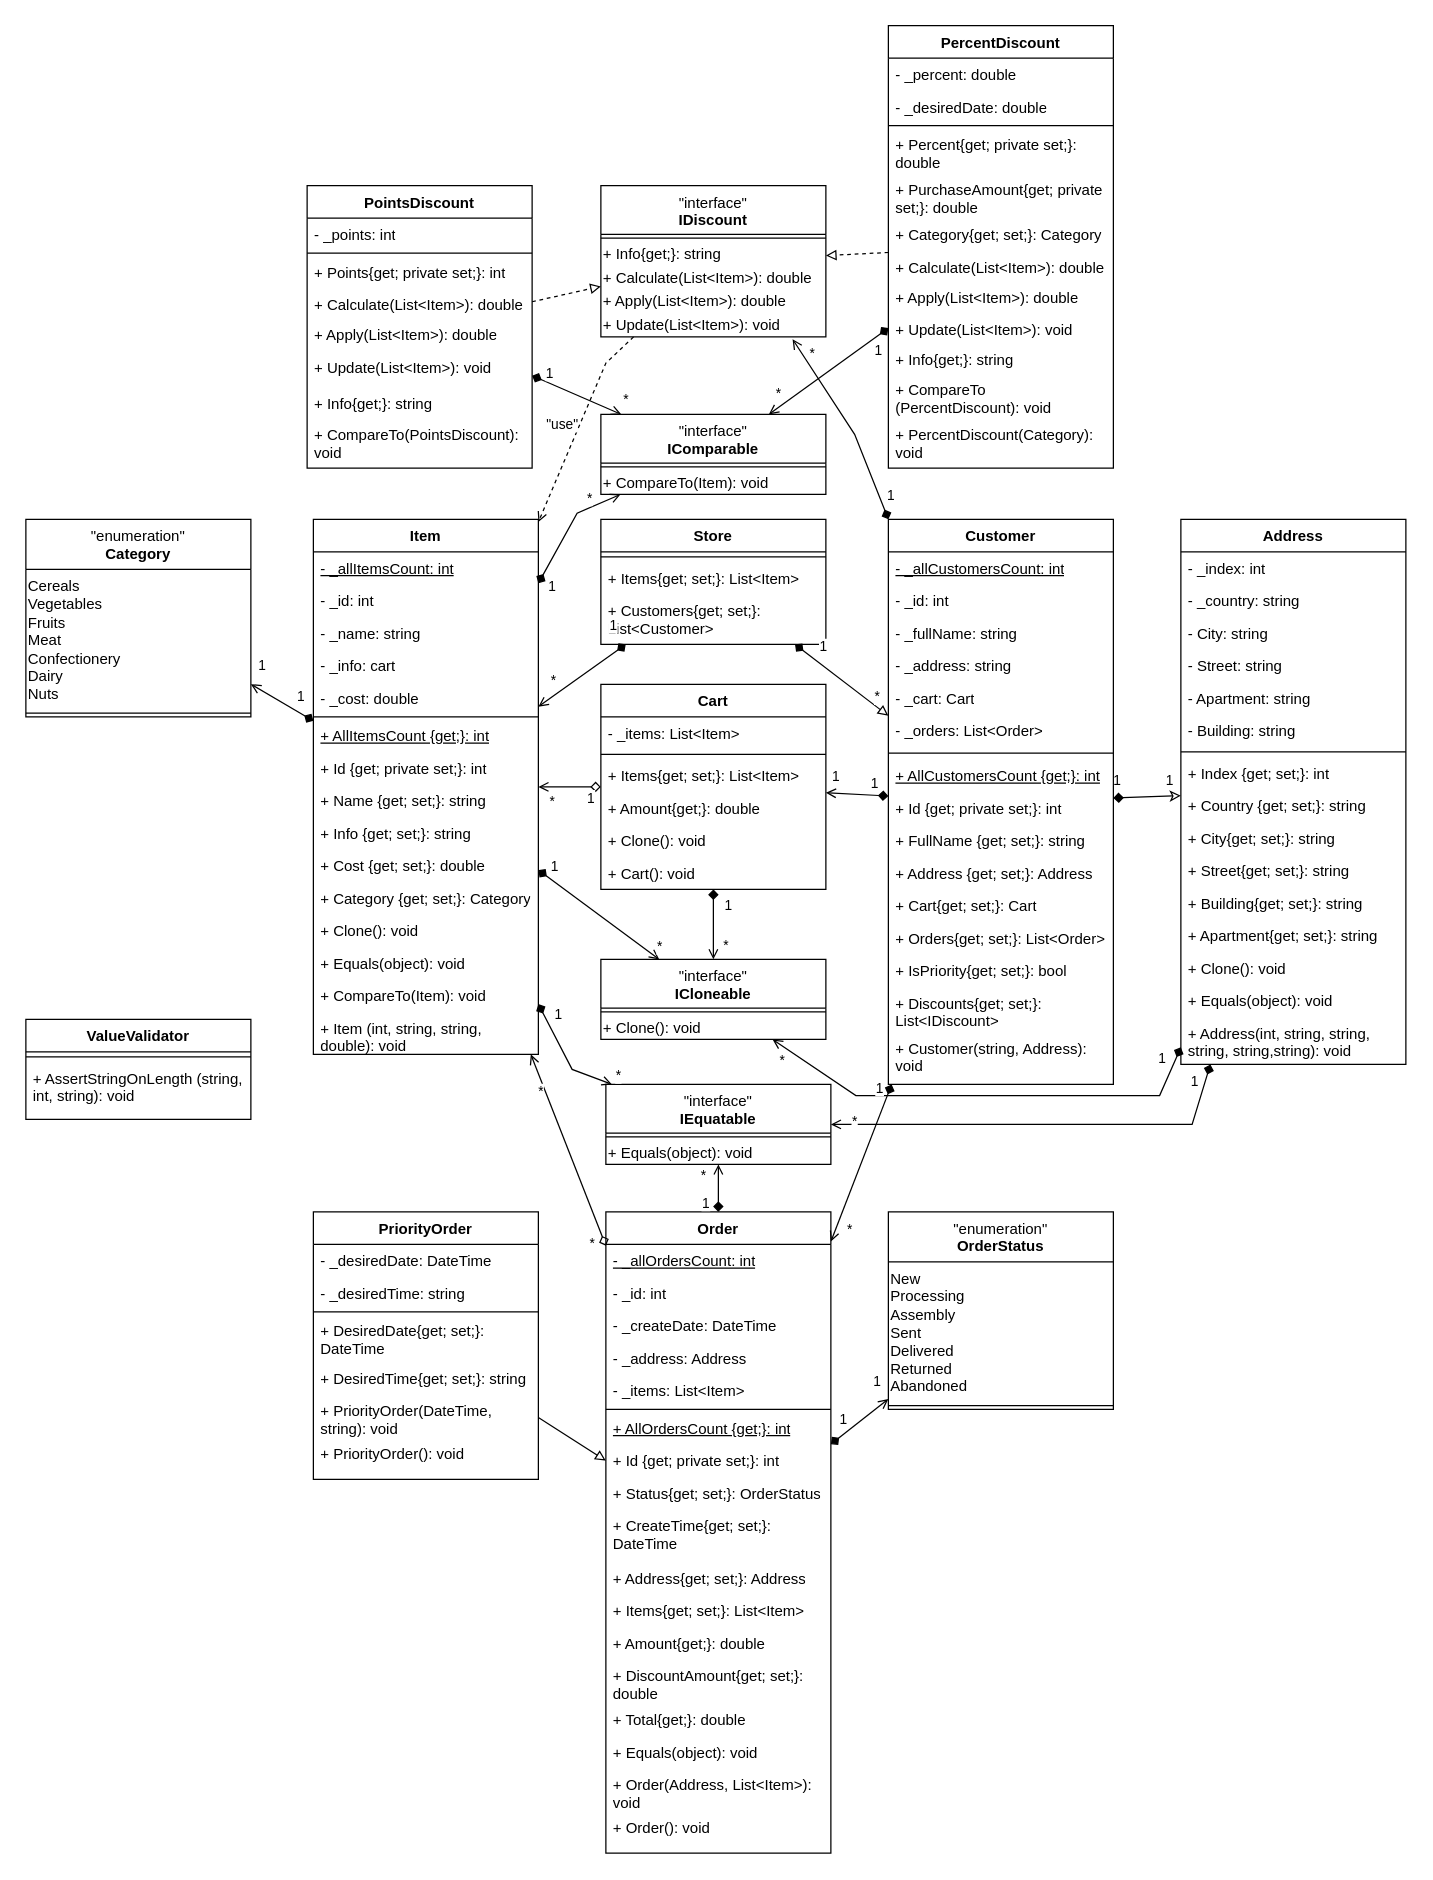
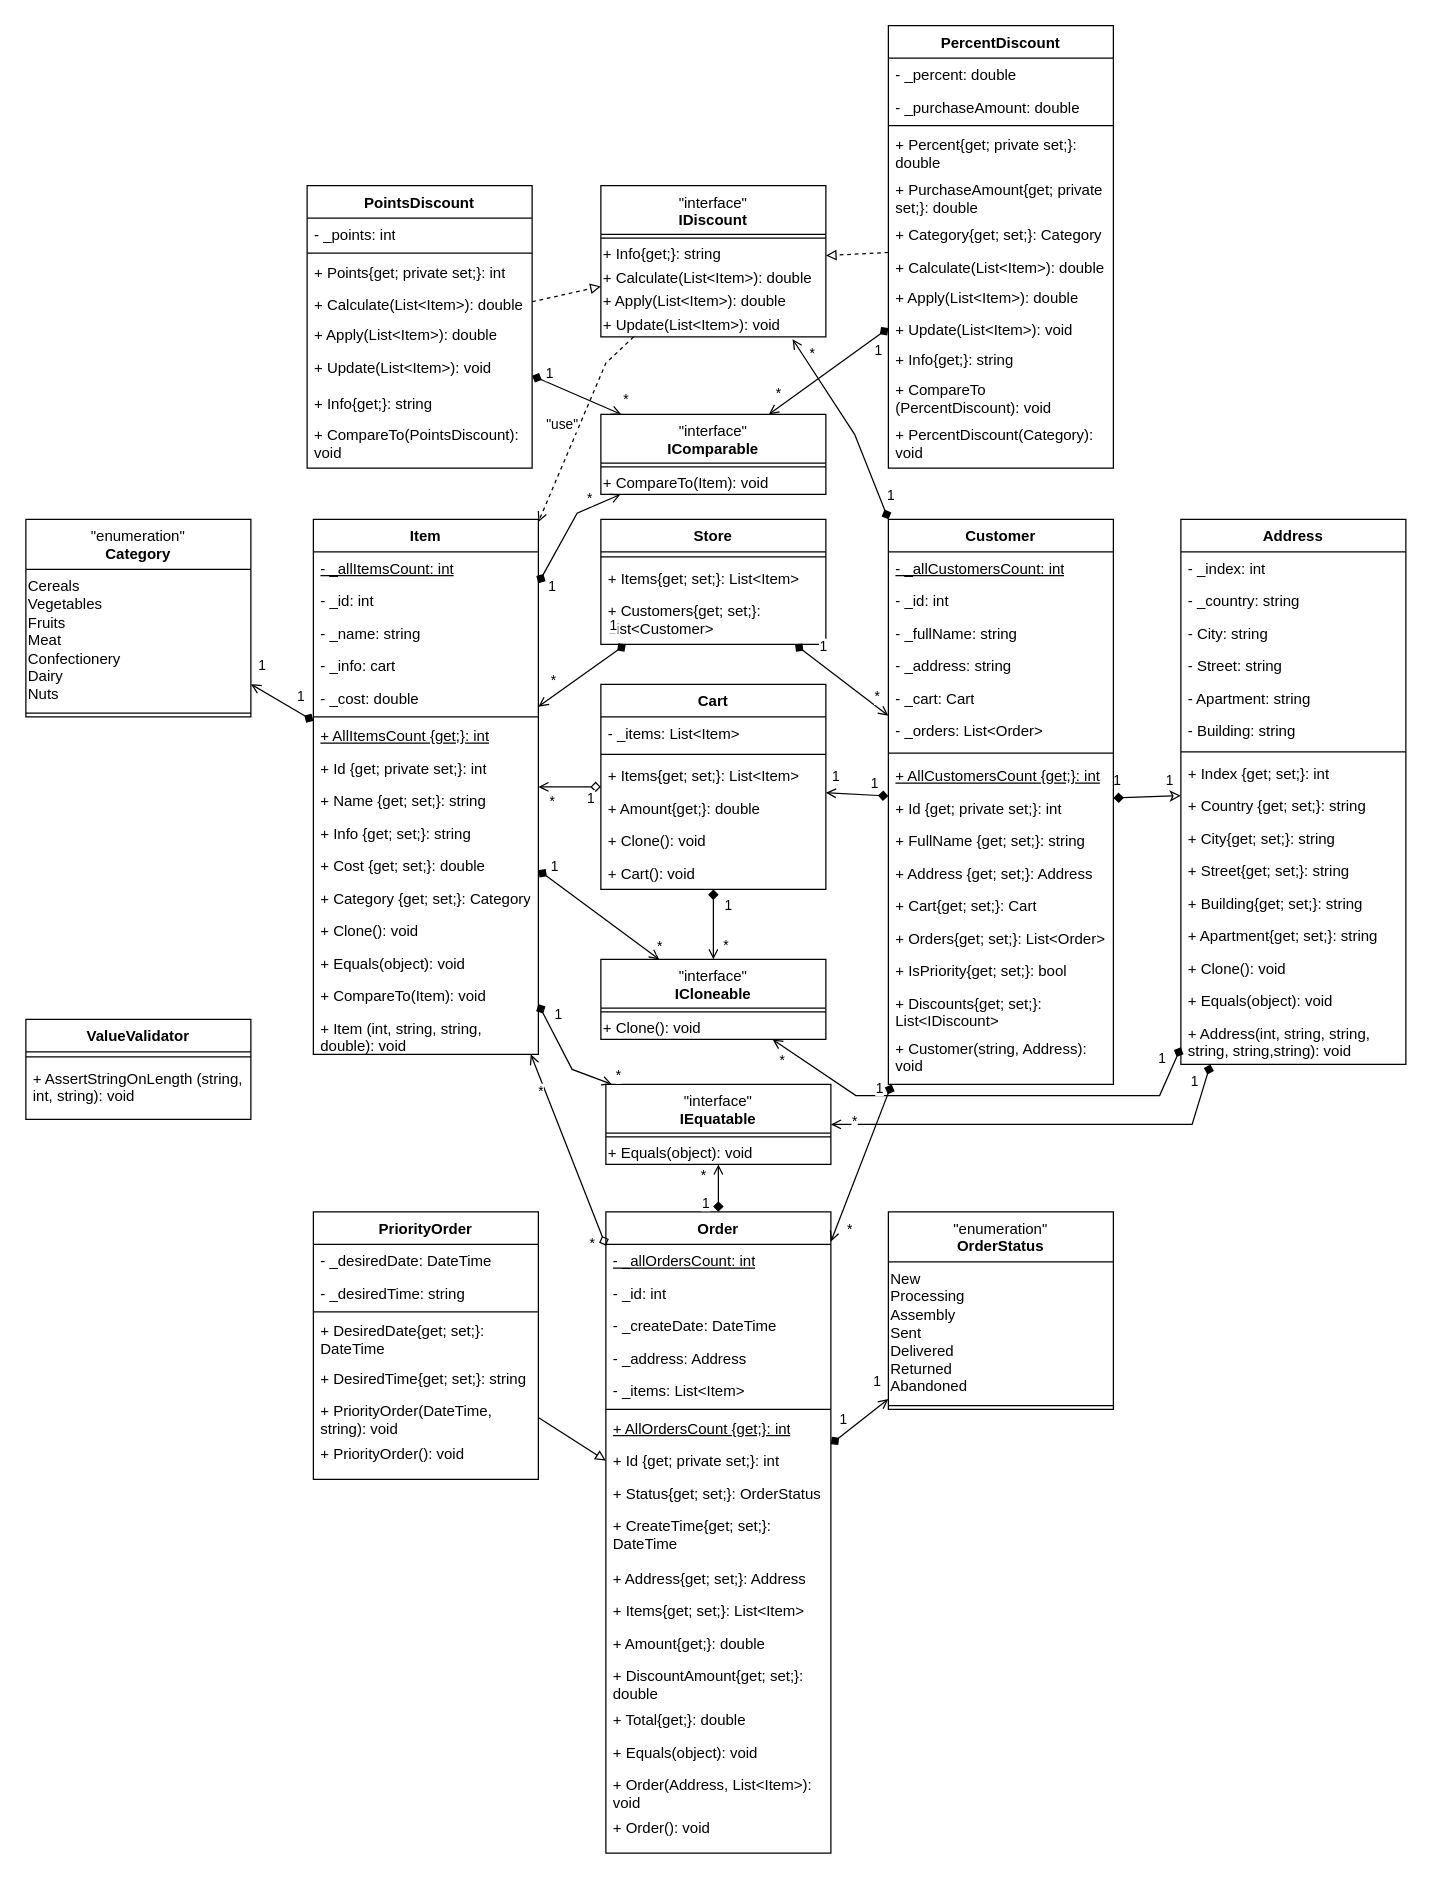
(978, 108) -> (993, 108)
(878, 708) -> (882, 711)
